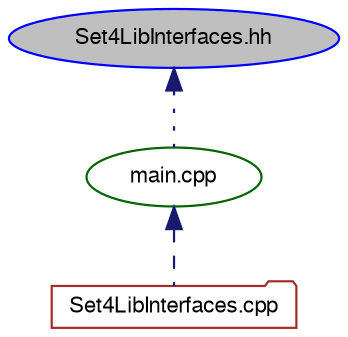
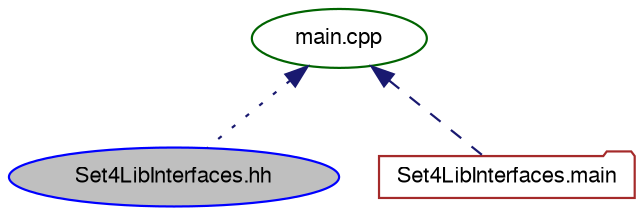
(174, 119) -> (249, 114)
(174, 307) -> (507, 177)
